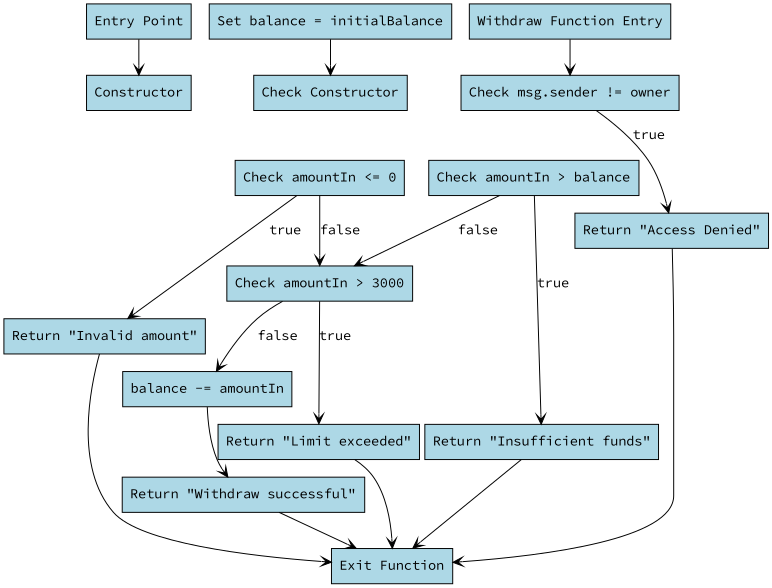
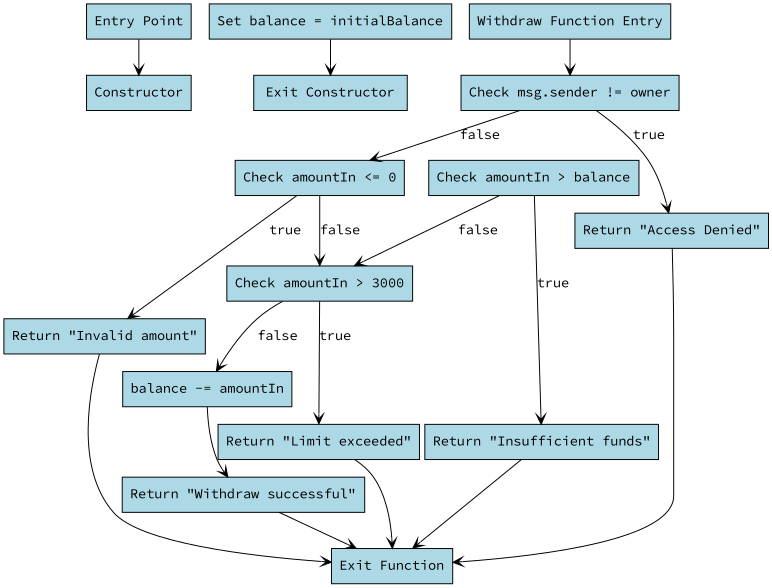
(330, 93) -> (330, 93)
none -> (450, 134)
